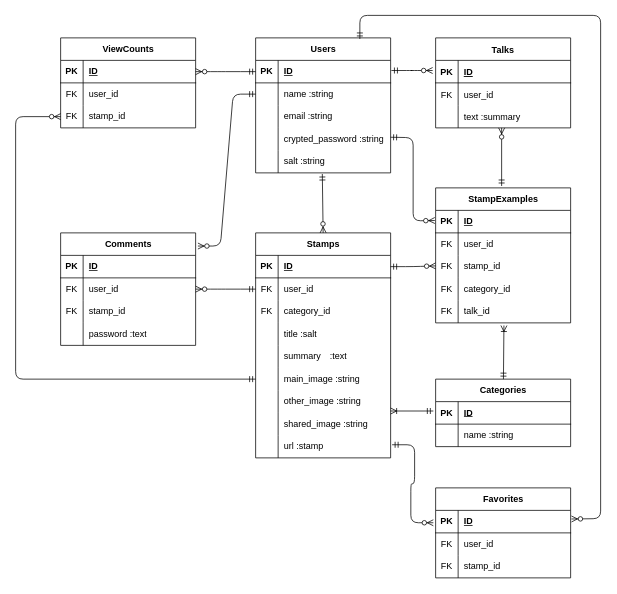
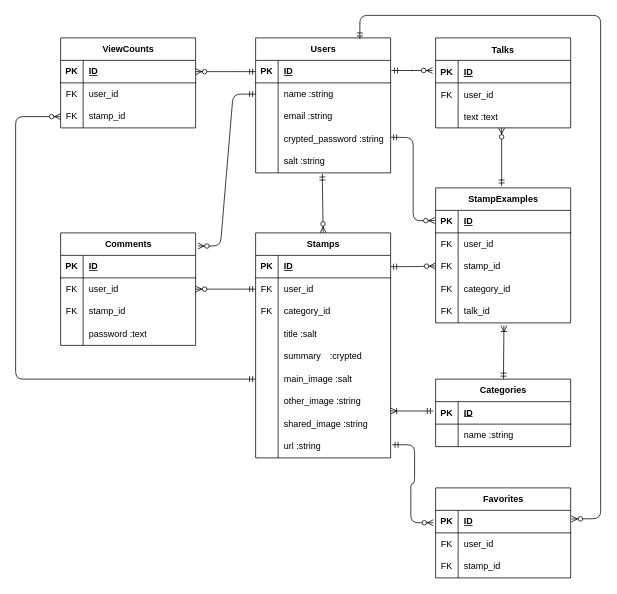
(494, 117) -> (486, 117)
(317, 357) -> (325, 357)
(323, 379) -> (318, 379)
(306, 447) -> (307, 447)
